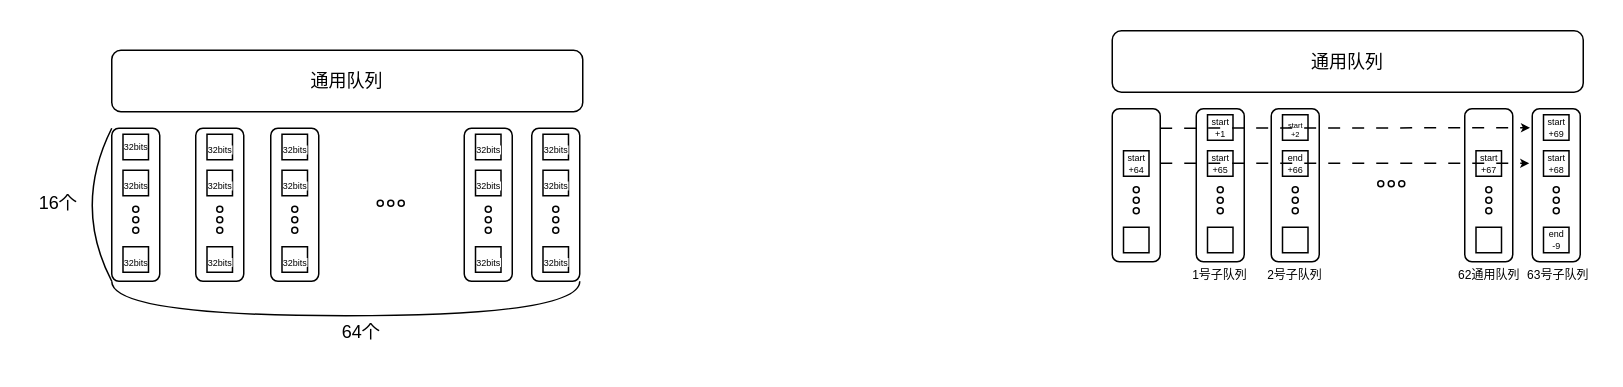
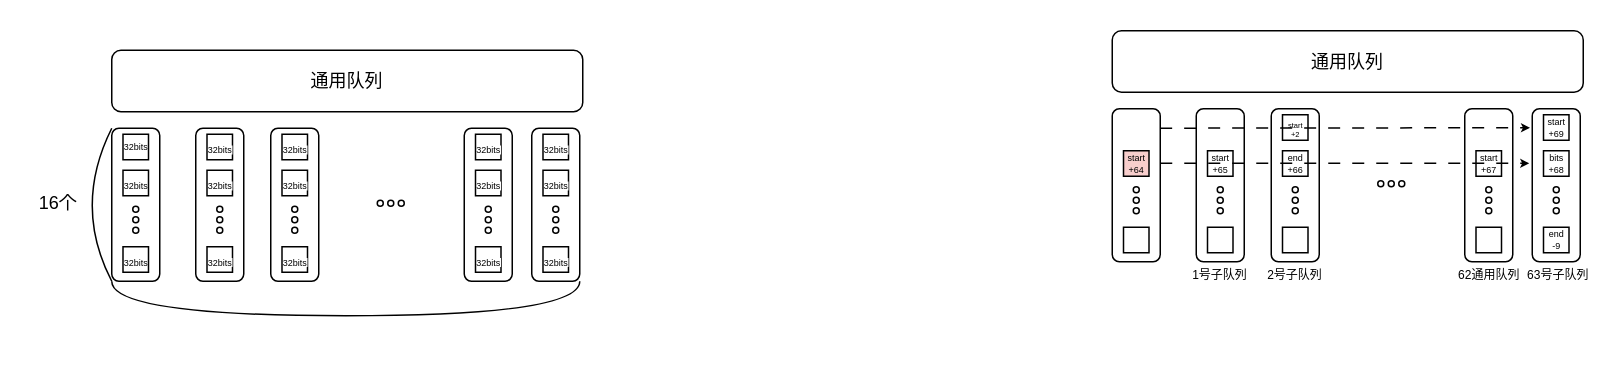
(1220, 128) -> none
(1136, 164) -> (1136, 164)
(1557, 164) -> (1557, 164)
(362, 332) -> none
